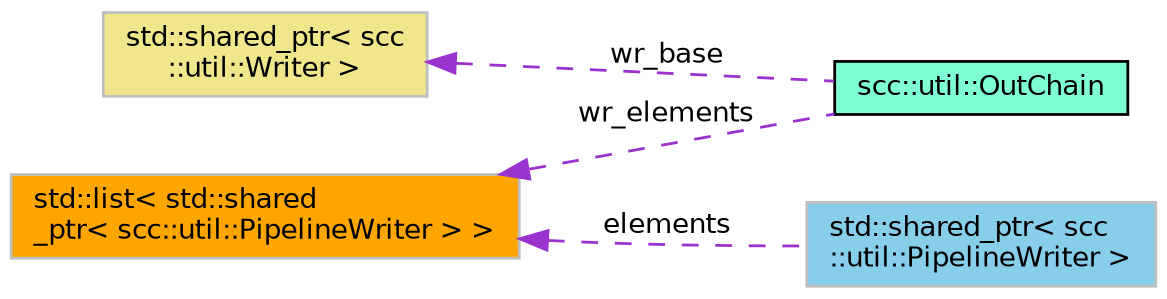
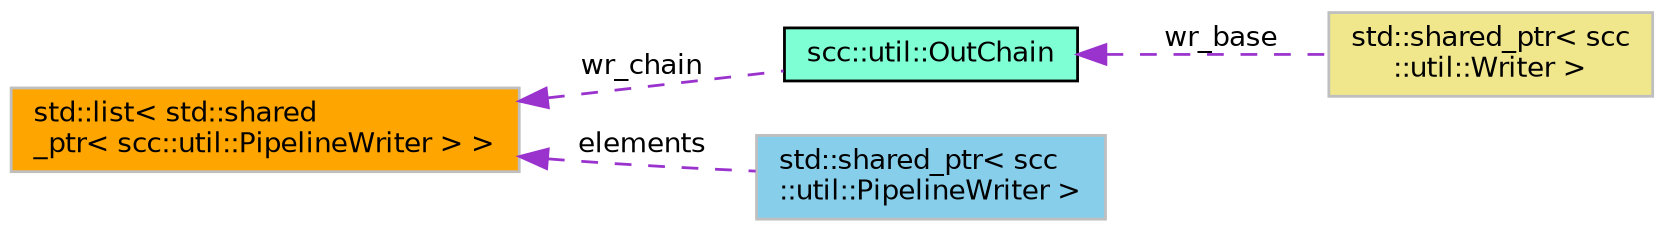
(645, 72) -> (1217, 54)
(663, 114) -> (638, 67)
